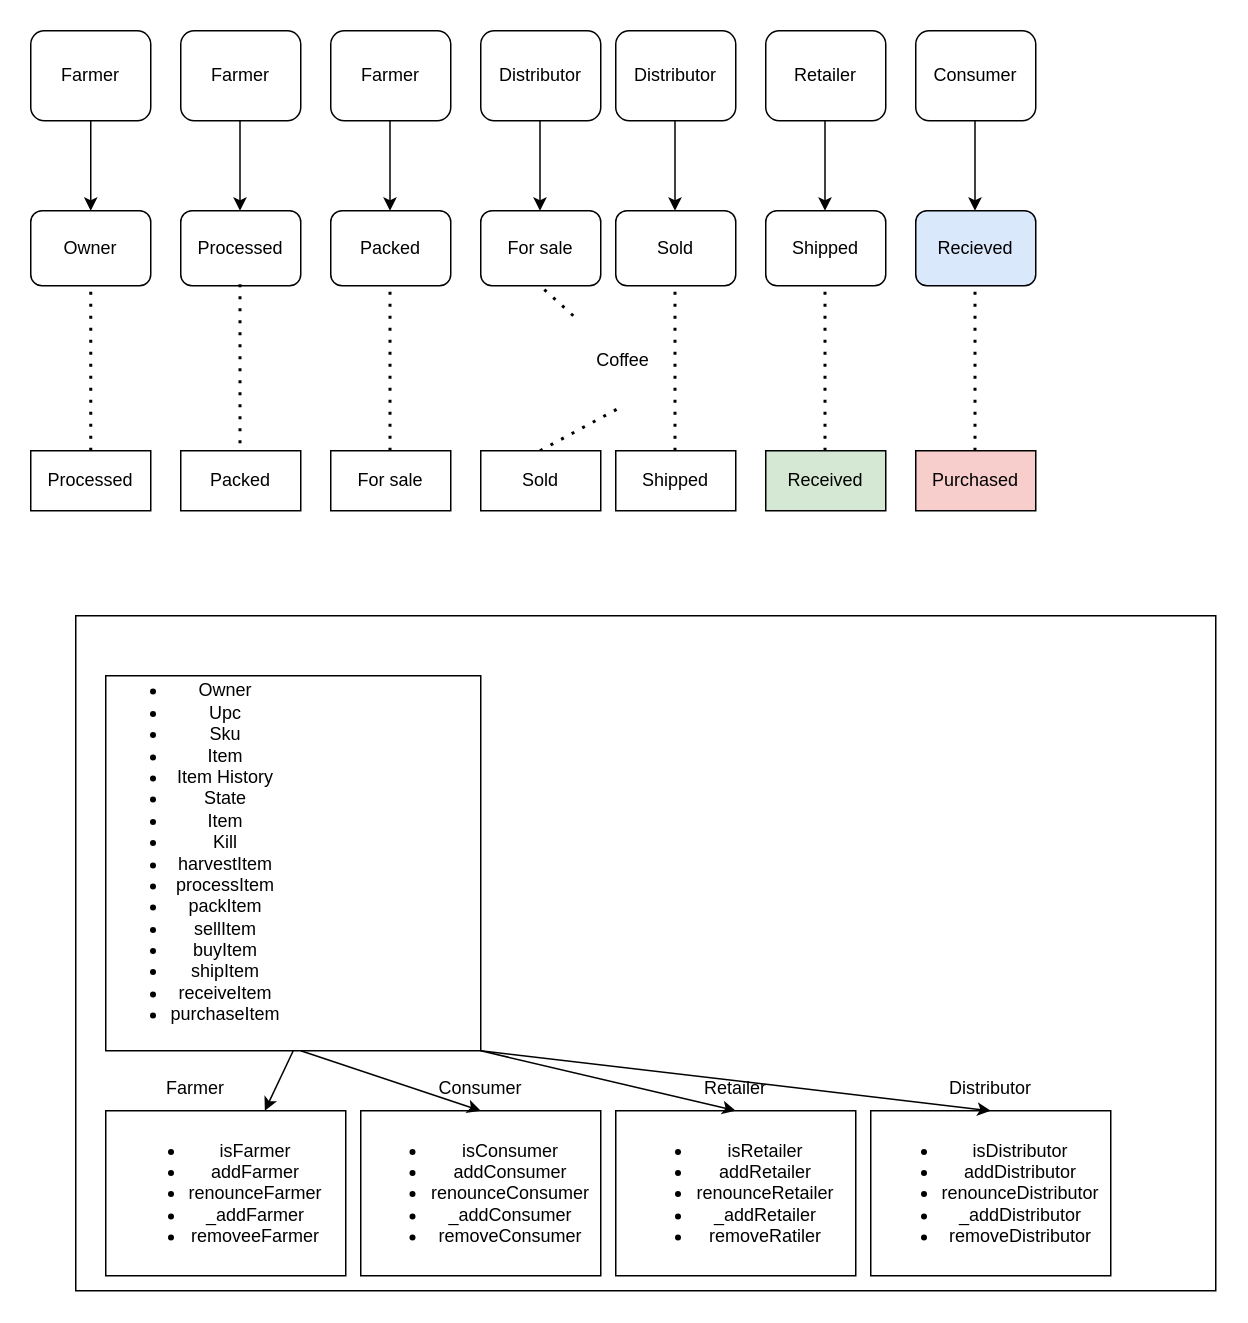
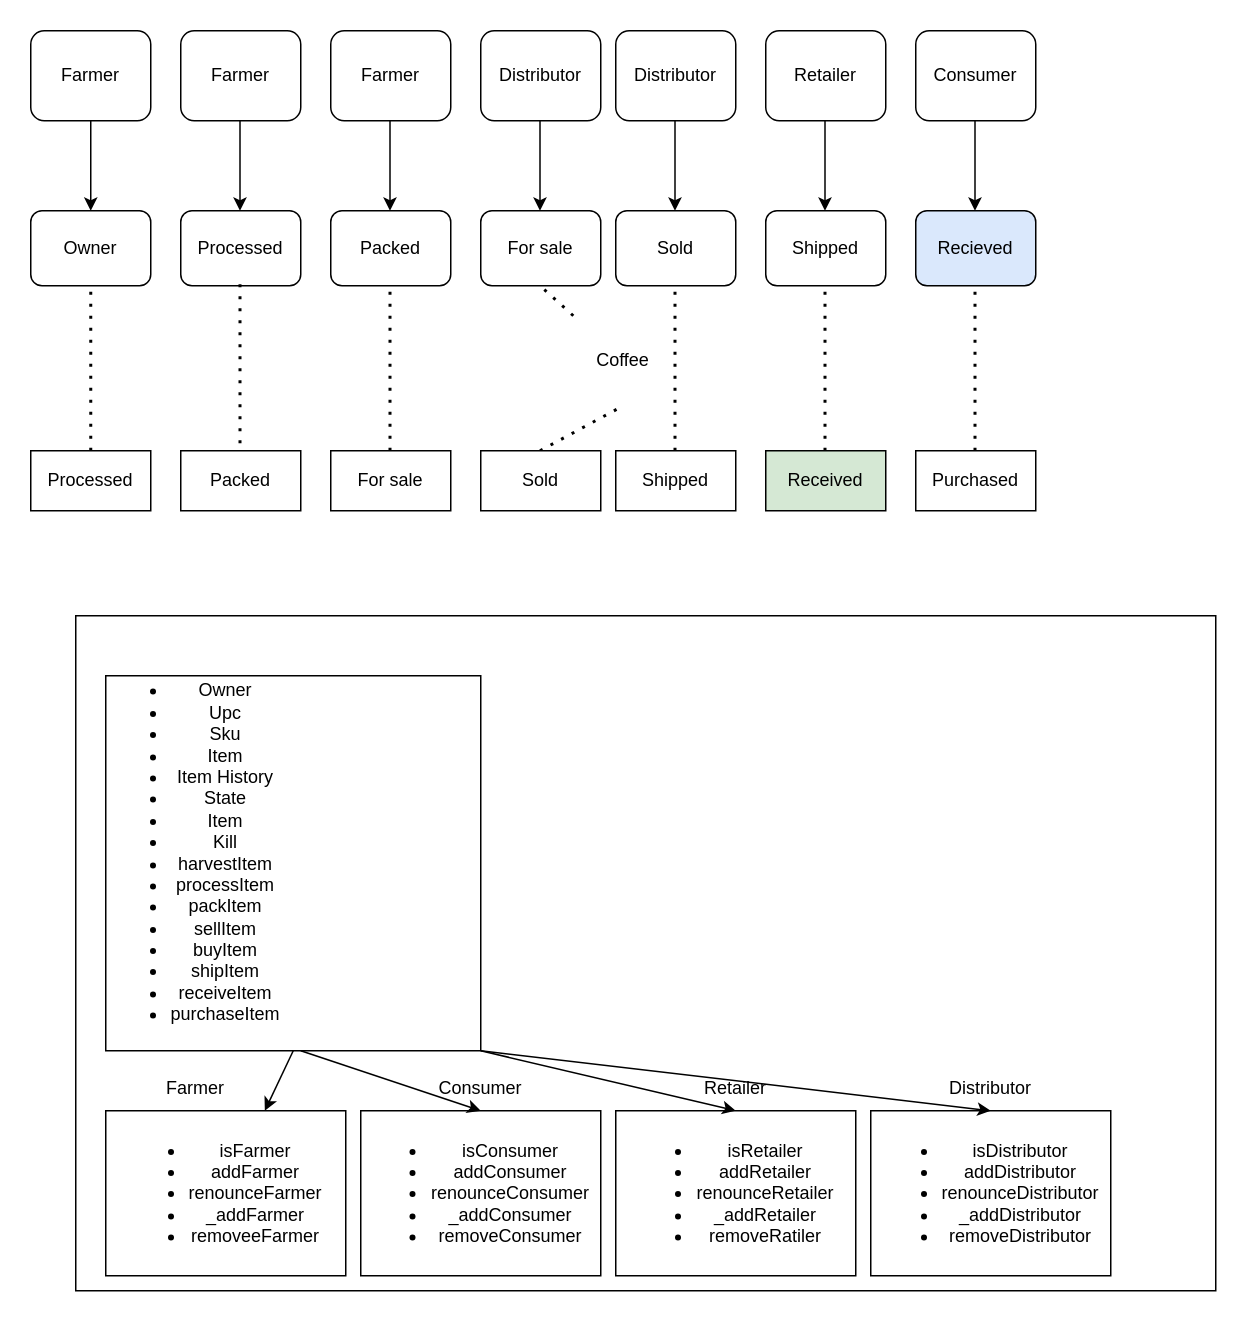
(976, 481) -> (976, 481)
